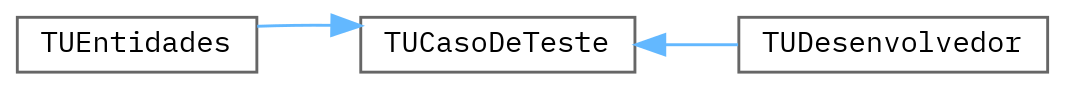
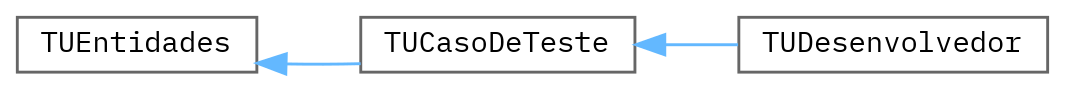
(294, 25) -> (324, 64)
